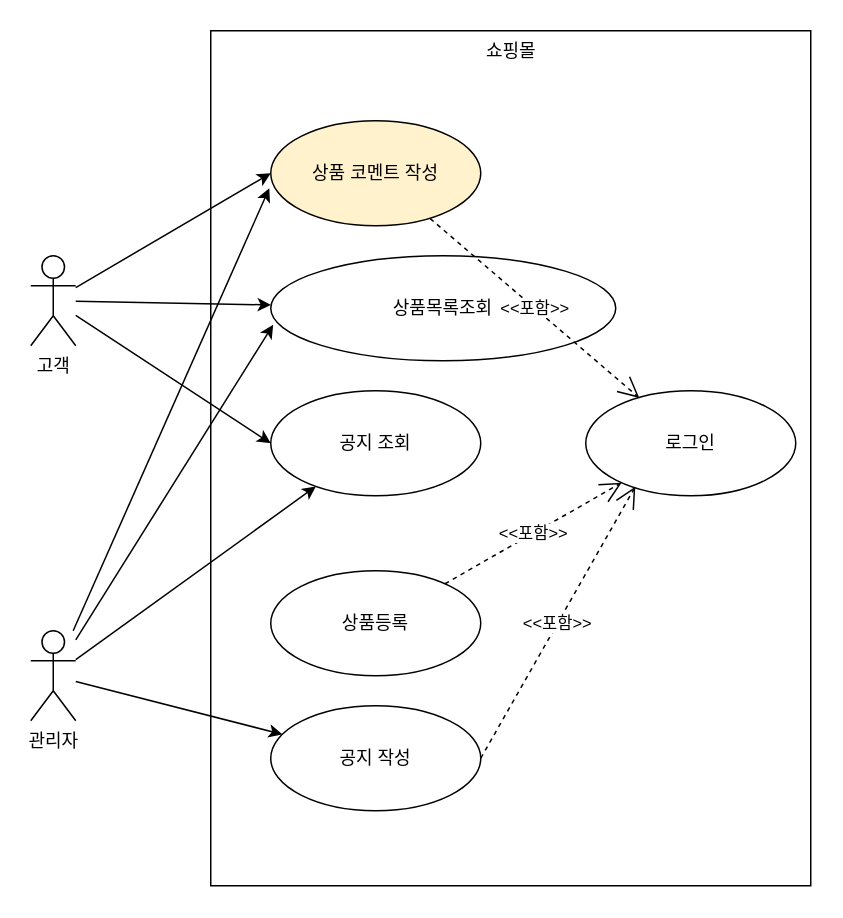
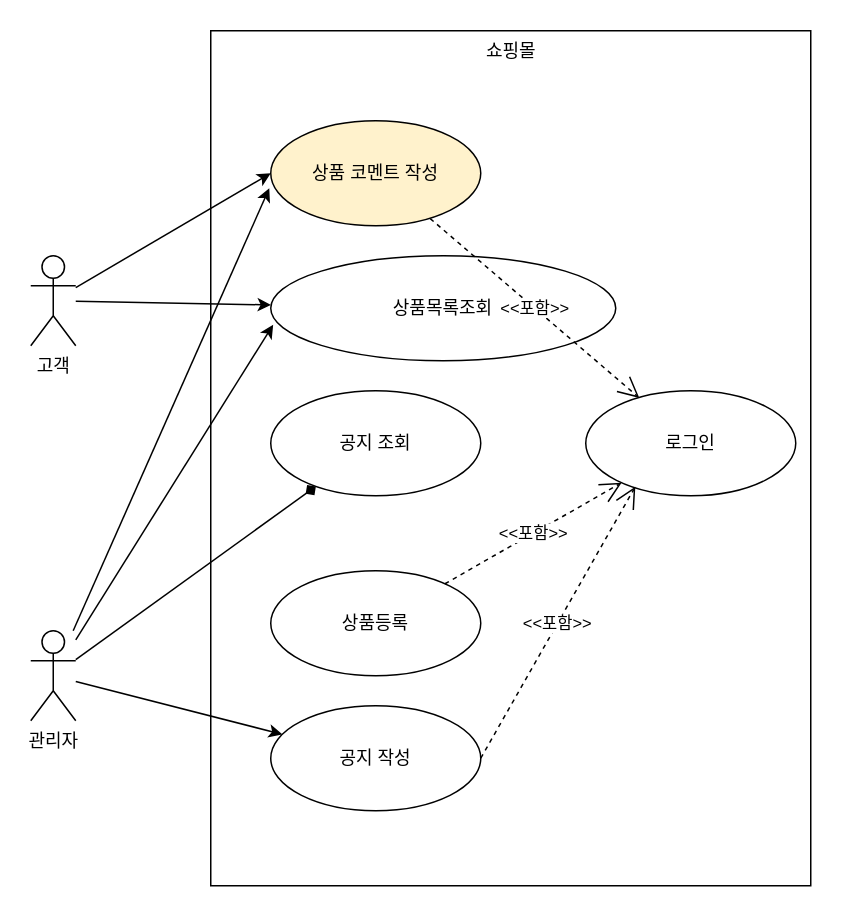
(169, 376) -> none
(307, 493) -> (306, 494)
